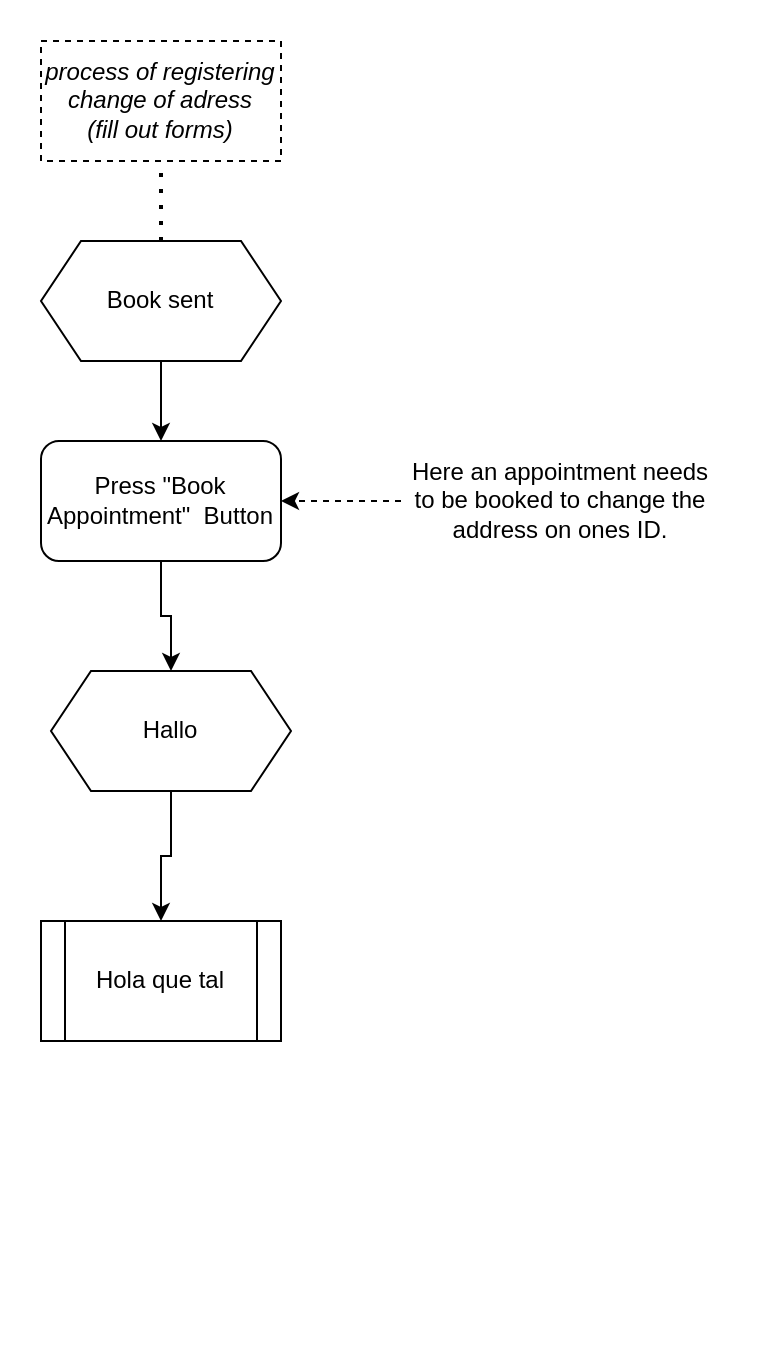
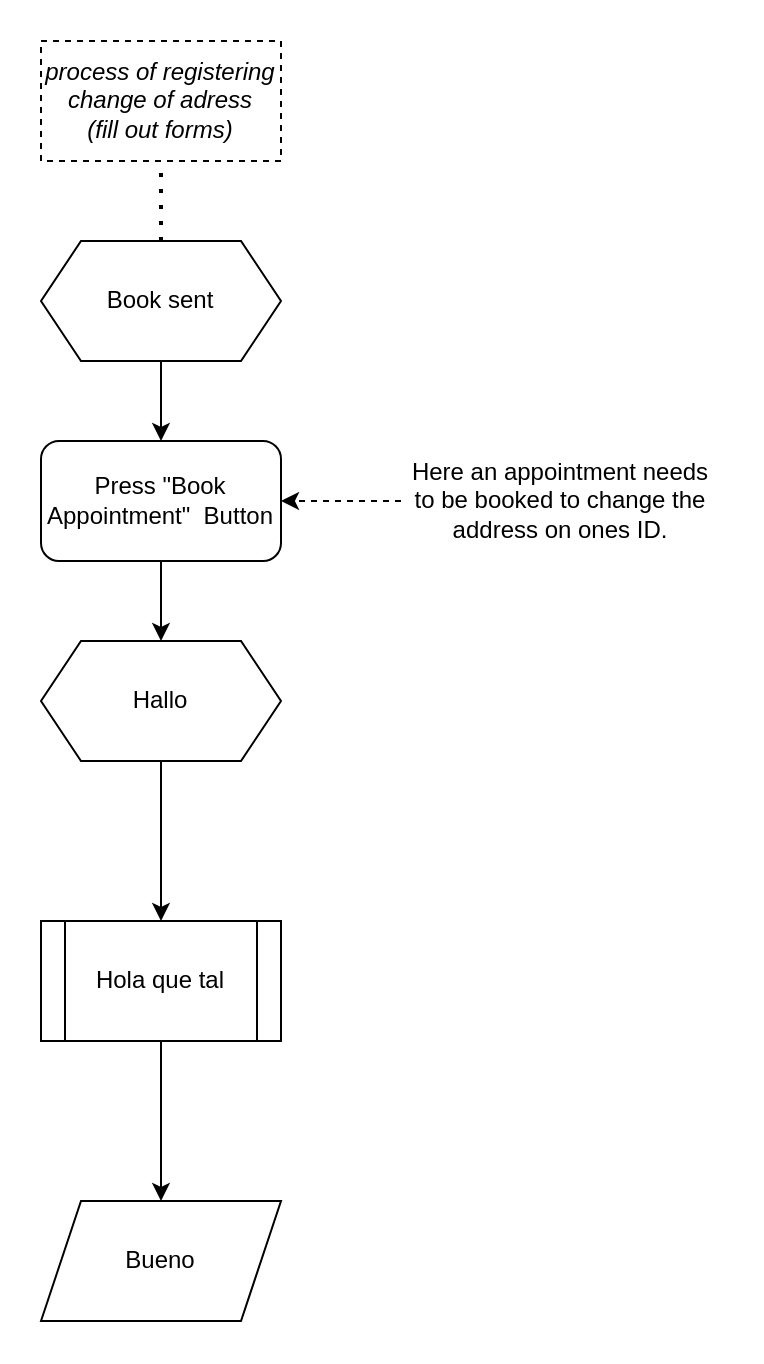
(171, 731) -> (161, 701)
none -> (161, 1114)
none -> (161, 1261)
